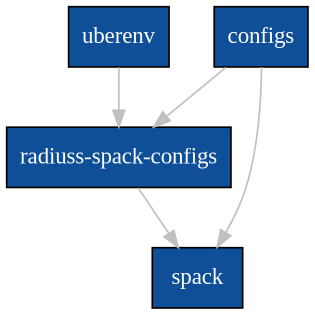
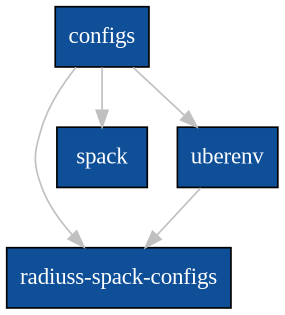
none -> (159, 91)
(154, 211) -> none
